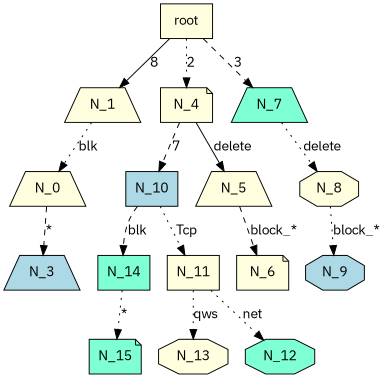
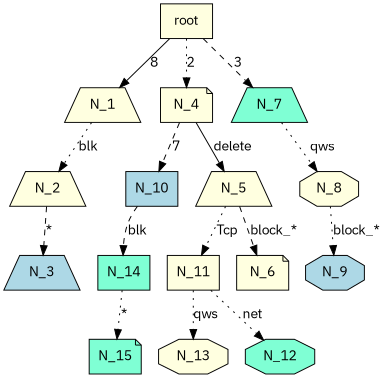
(322, 147) -> (322, 147)
(48, 189) -> (48, 189)
(170, 226) -> (216, 226)
